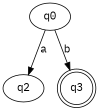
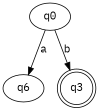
(24, 88) -> (24, 88)
